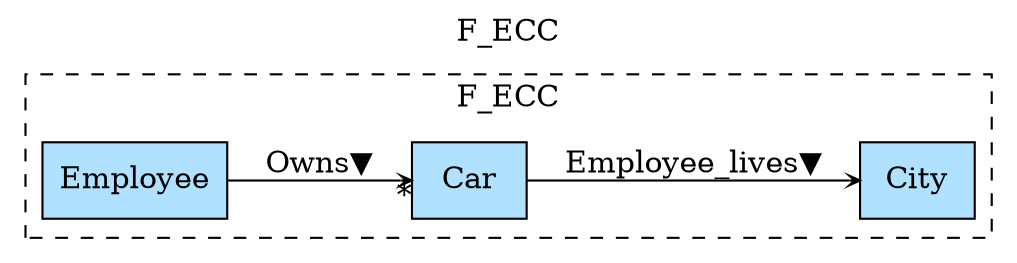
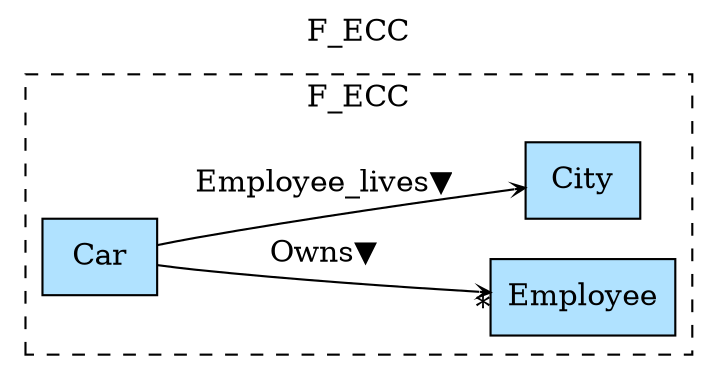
(314, 181) -> (318, 281)
